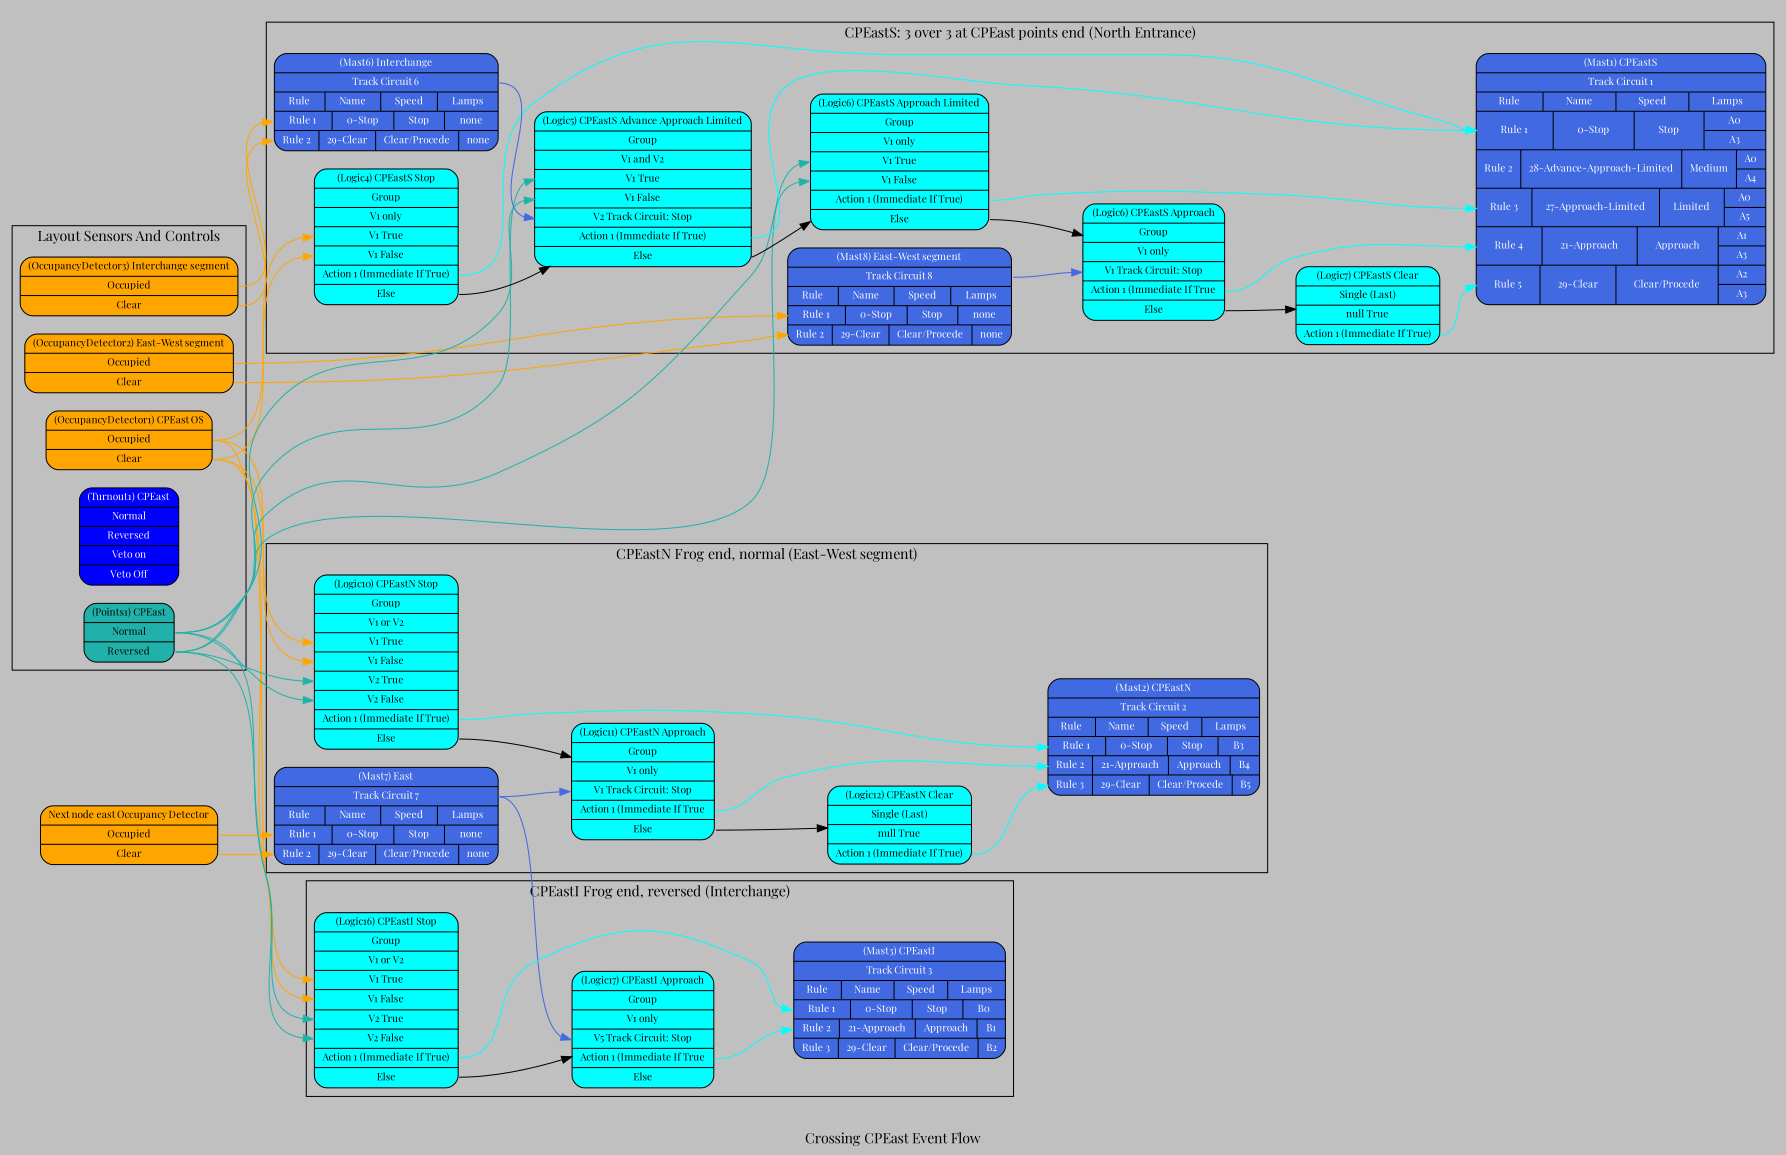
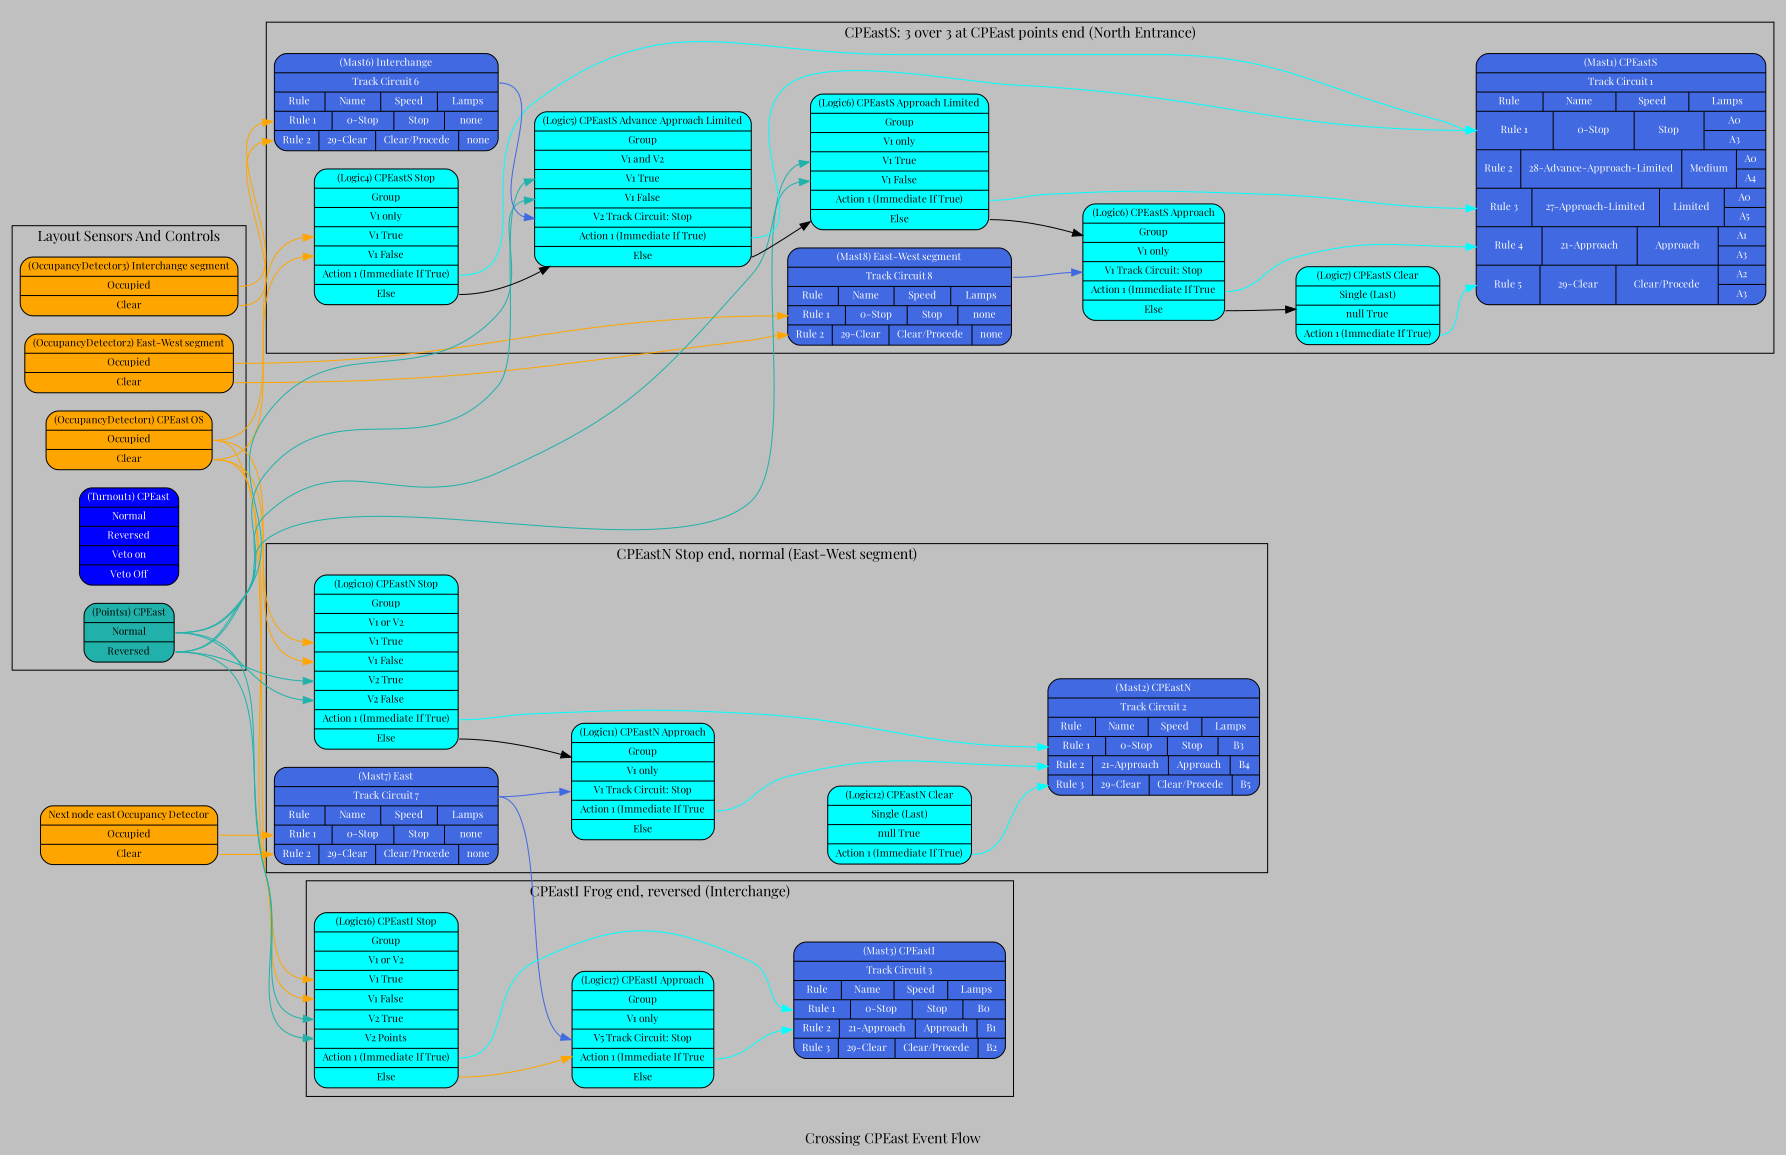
(767, 555) -> (767, 555)
(766, 830) -> none
(386, 1038) -> (386, 1038)
(511, 1072) -> (511, 1072)
